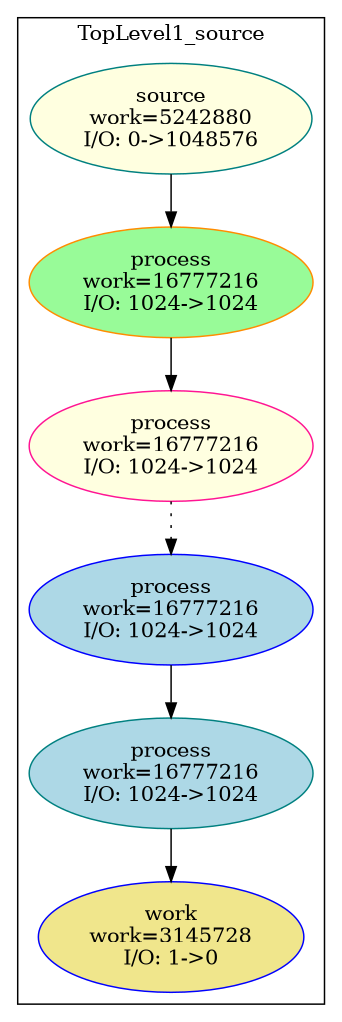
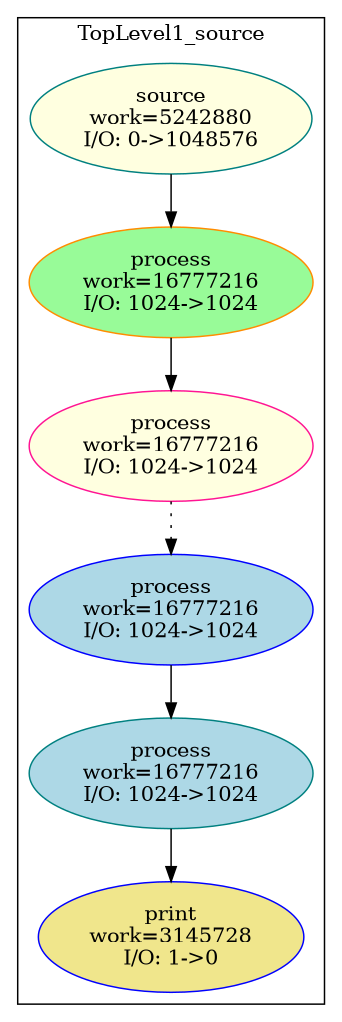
(171, 937) -> (171, 937)
